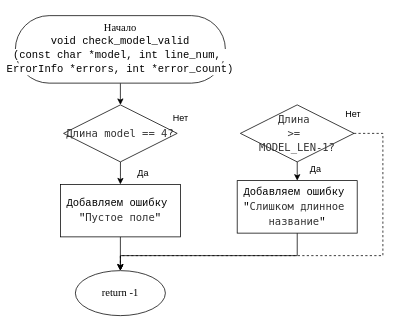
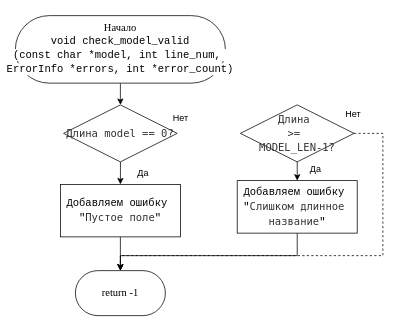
(120, 133) -> (120, 133)
(120, 293) -> (120, 293)
